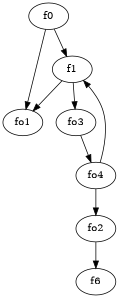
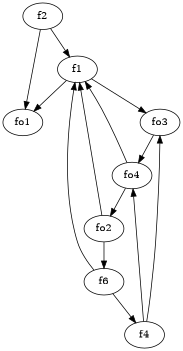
(49, 16) -> (43, 16)
none -> (91, 153)
none -> (68, 183)
none -> (145, 335)
